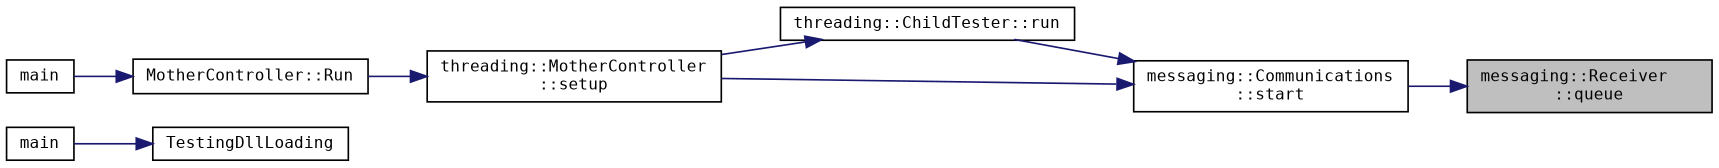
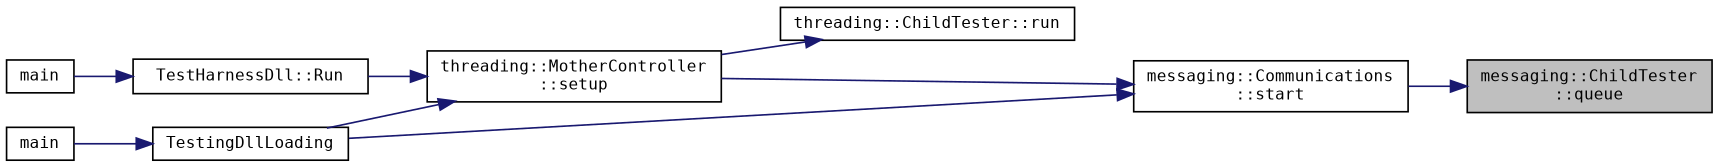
(1066, 49) -> (733, 117)
(251, 76) -> (251, 76)
(1590, 86) -> (1590, 86)
none -> (383, 116)
